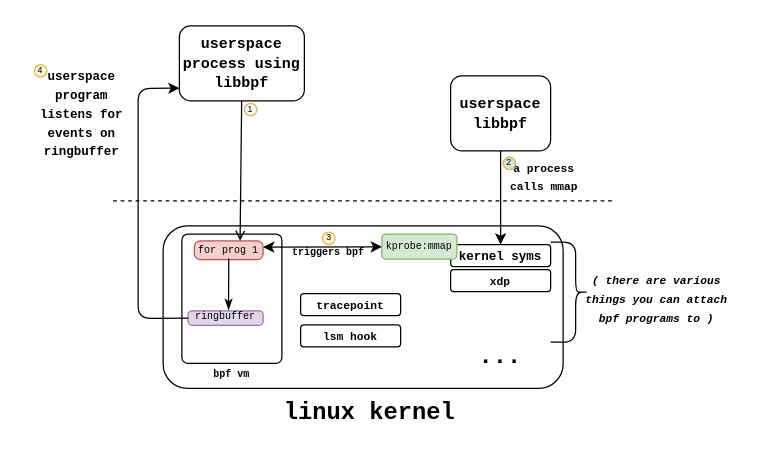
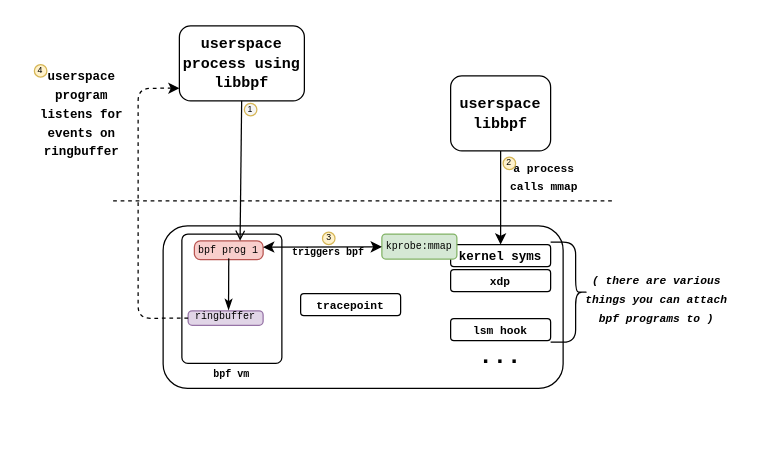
(509, 163) -> (509, 163)
(138, 212) -> (138, 212)
(229, 248) -> (229, 248)
(351, 336) -> (501, 329)
(370, 413) -> none
